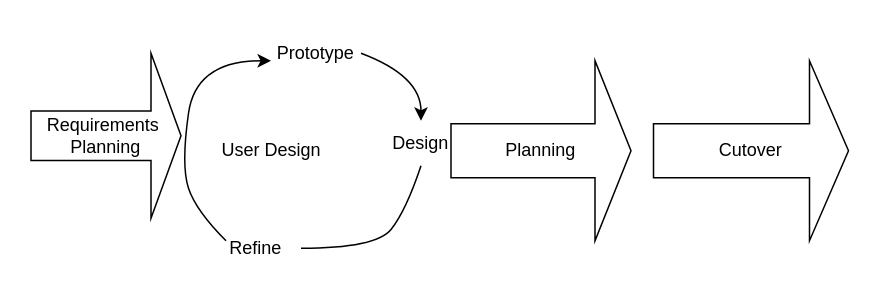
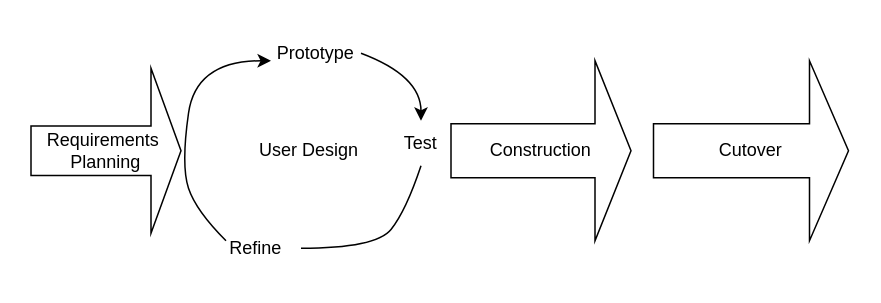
(106, 136) -> (106, 151)
(421, 143) -> (421, 143)
(271, 151) -> (308, 151)
(541, 151) -> (541, 151)
